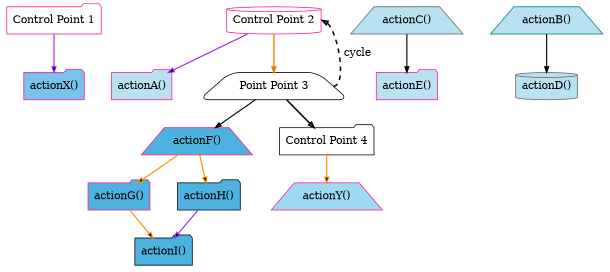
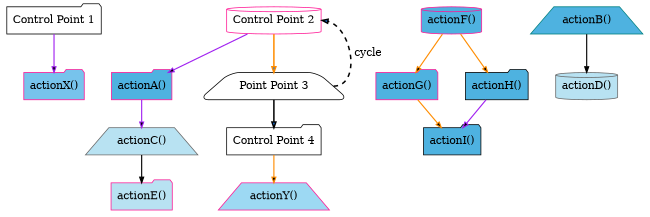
(54, 20) -> (54, 20)
(547, 20) -> (587, 20)
(142, 86) -> (142, 86)
none -> (142, 111)
(238, 112) -> none
(197, 141) -> (451, 20)
